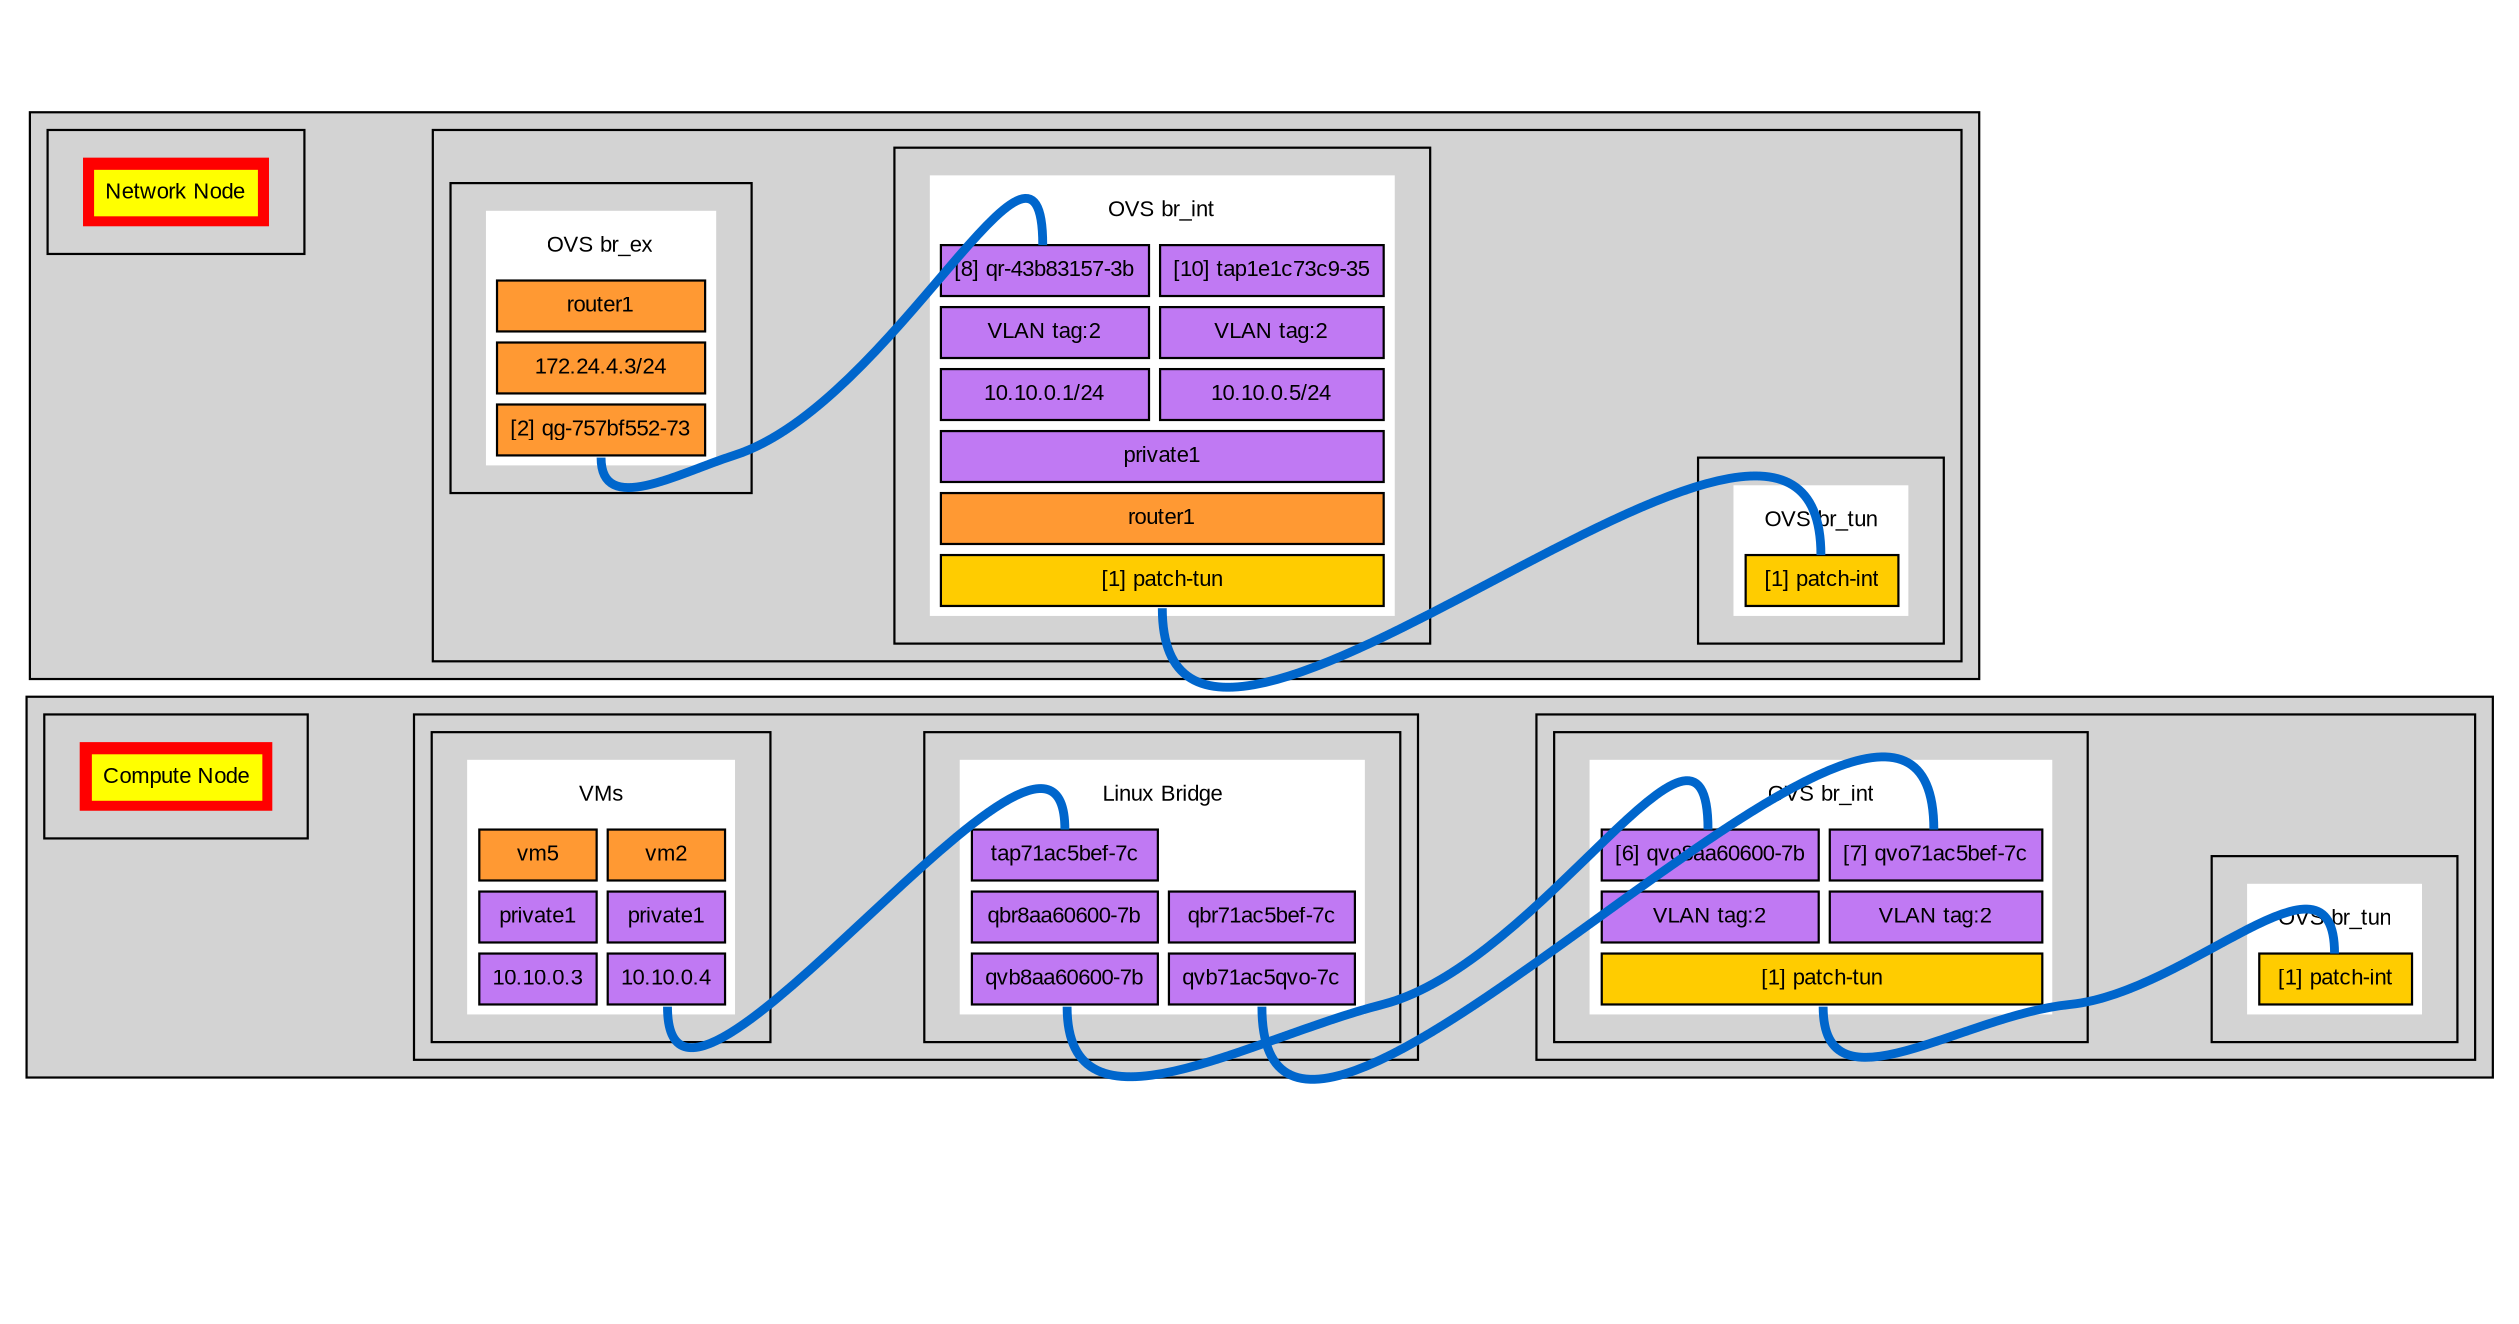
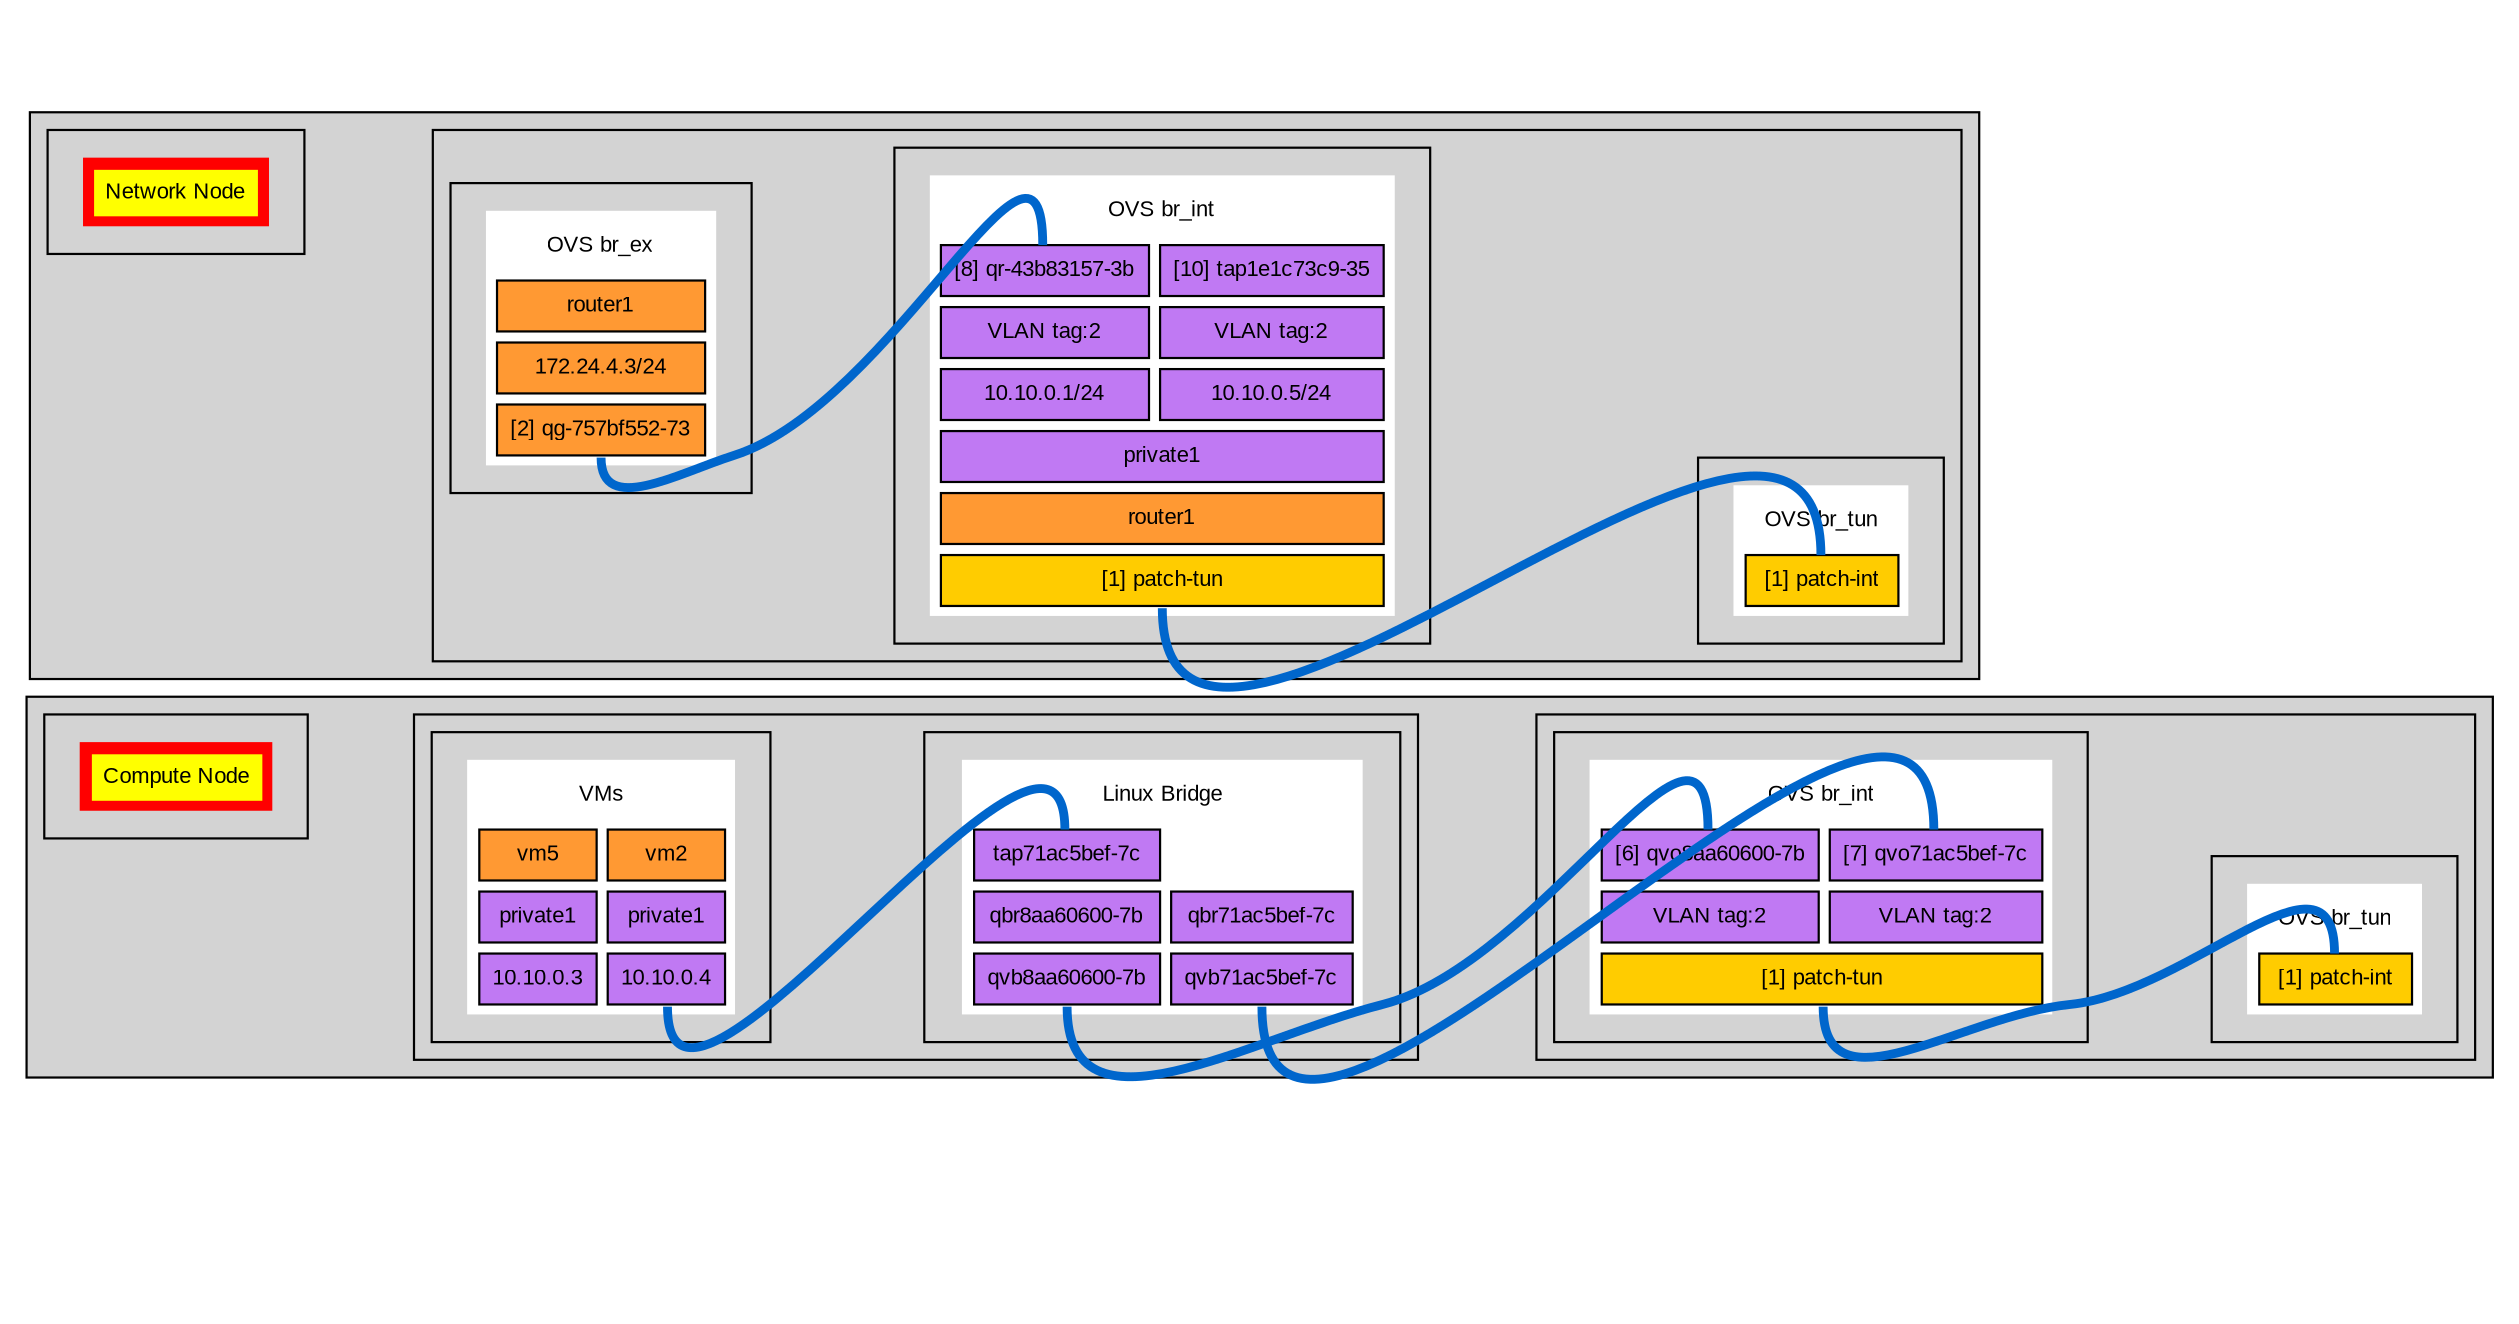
(1262, 978) -> (1262, 978)
